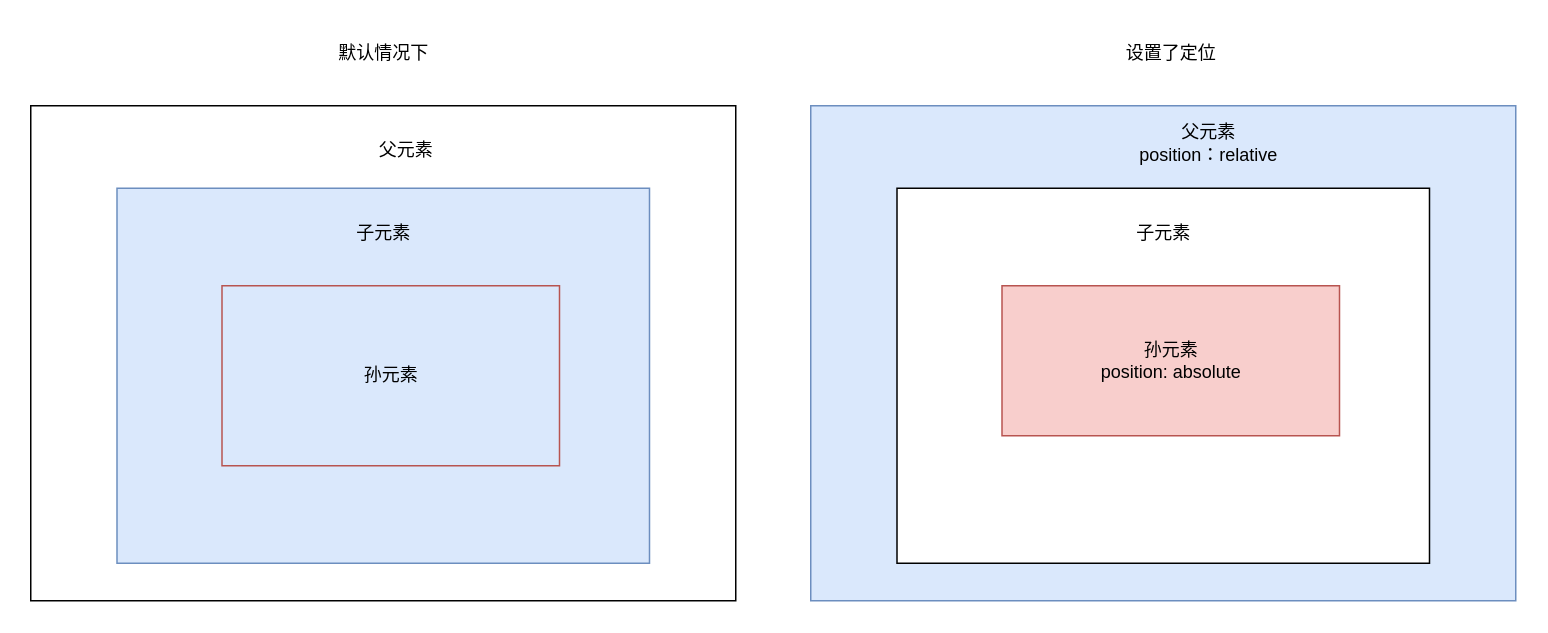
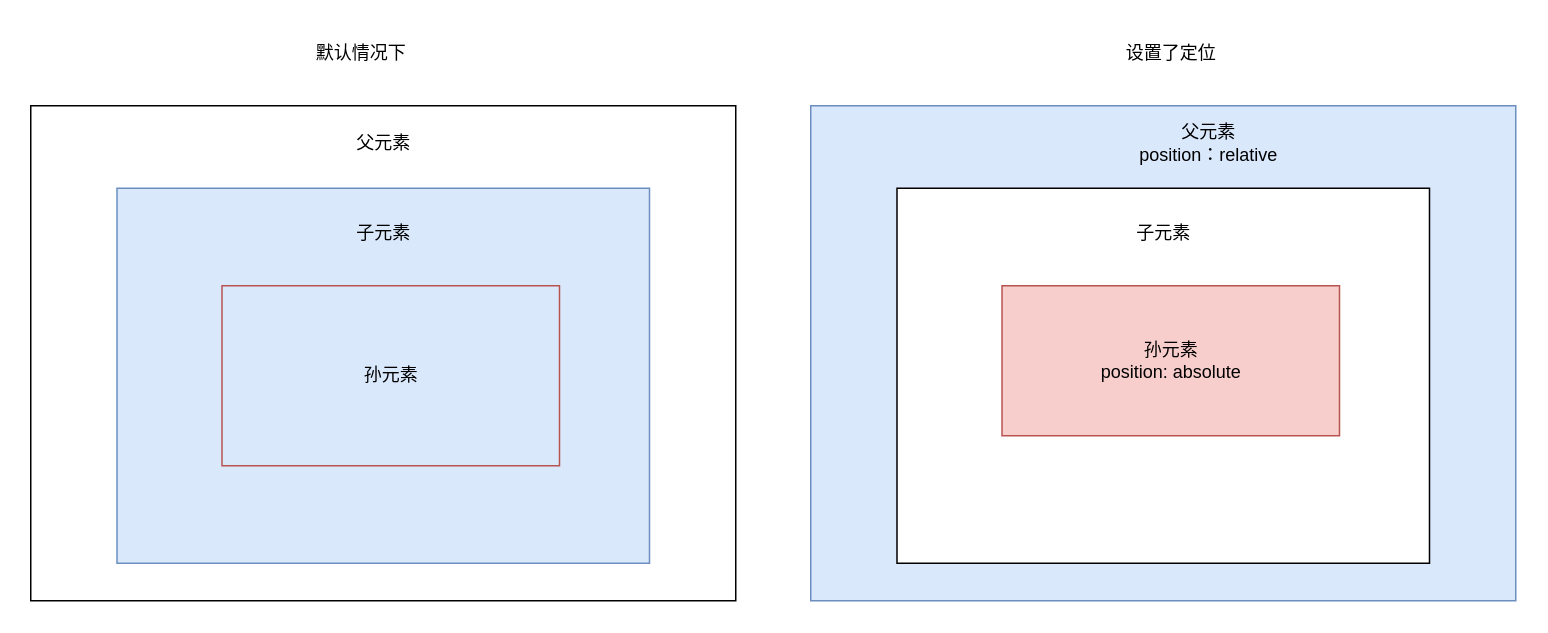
(383, 53) -> (361, 53)
(406, 151) -> (383, 143)
